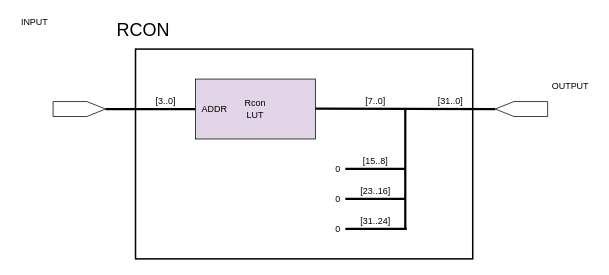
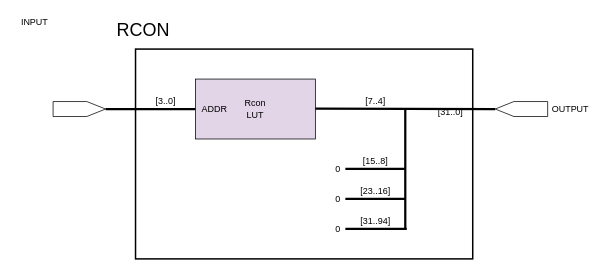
(570, 87) -> (570, 109)
(376, 102) -> (376, 102)
(450, 102) -> (450, 113)
(376, 222) -> (376, 222)
